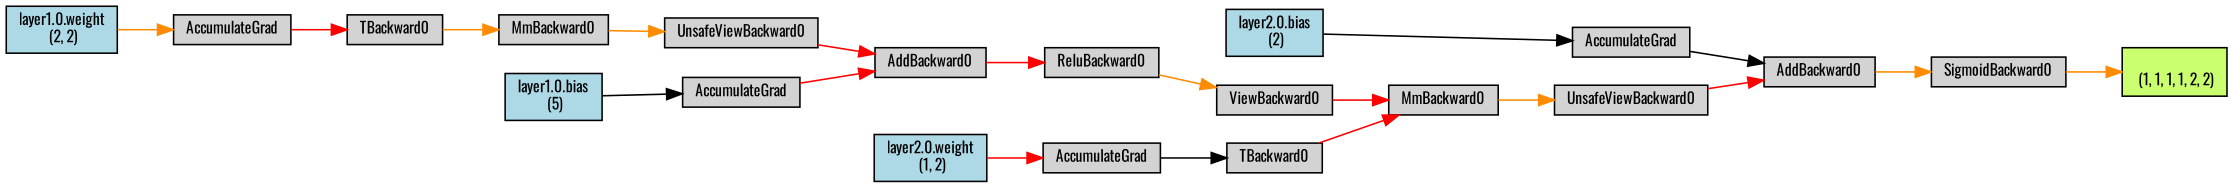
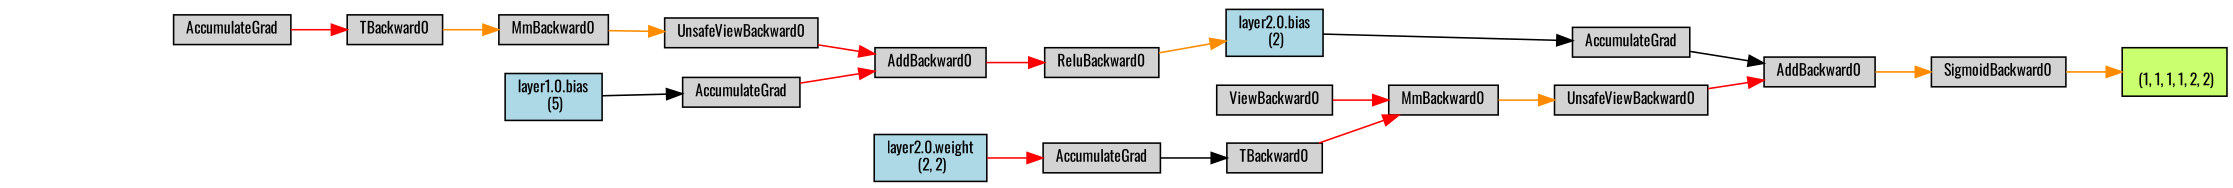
(62, 30) -> none
(1180, 79) -> (1185, 48)
(931, 158) -> (931, 158)
